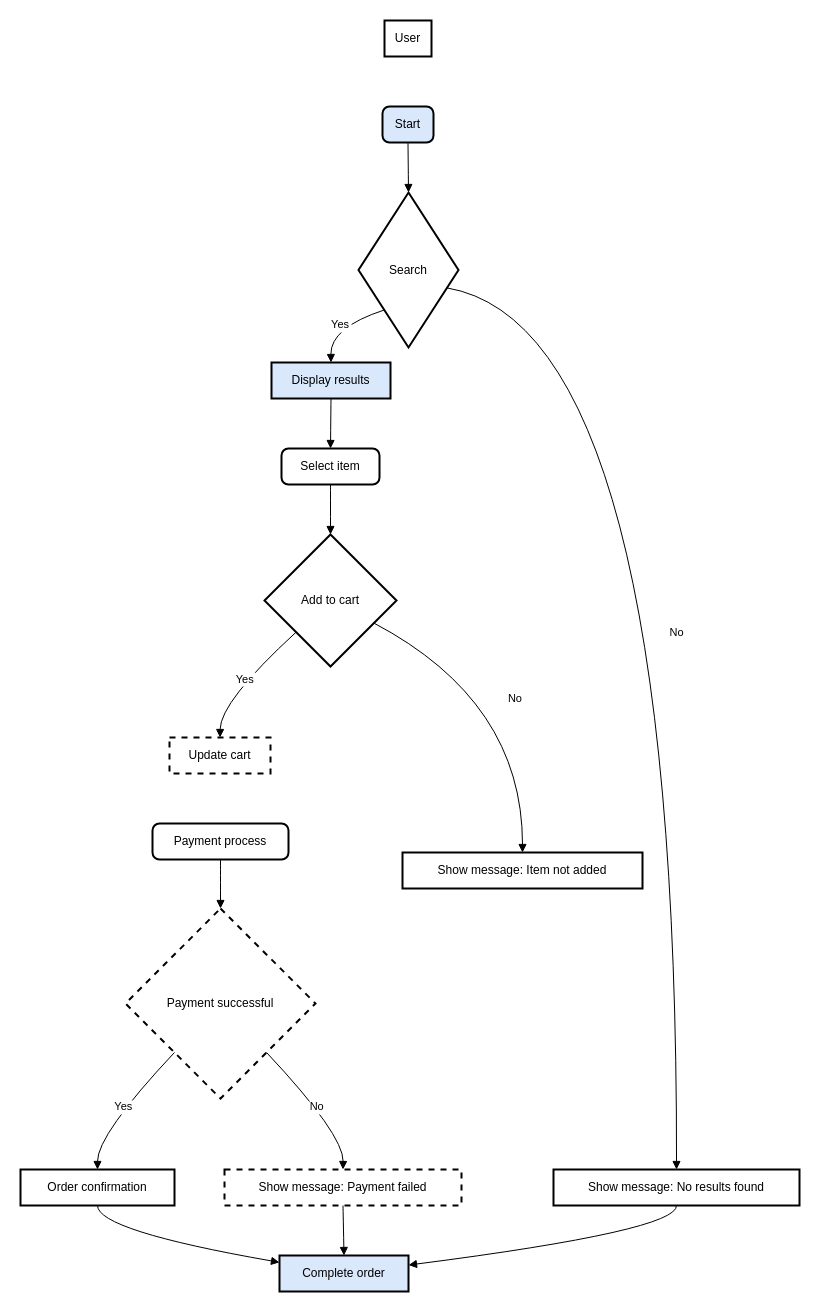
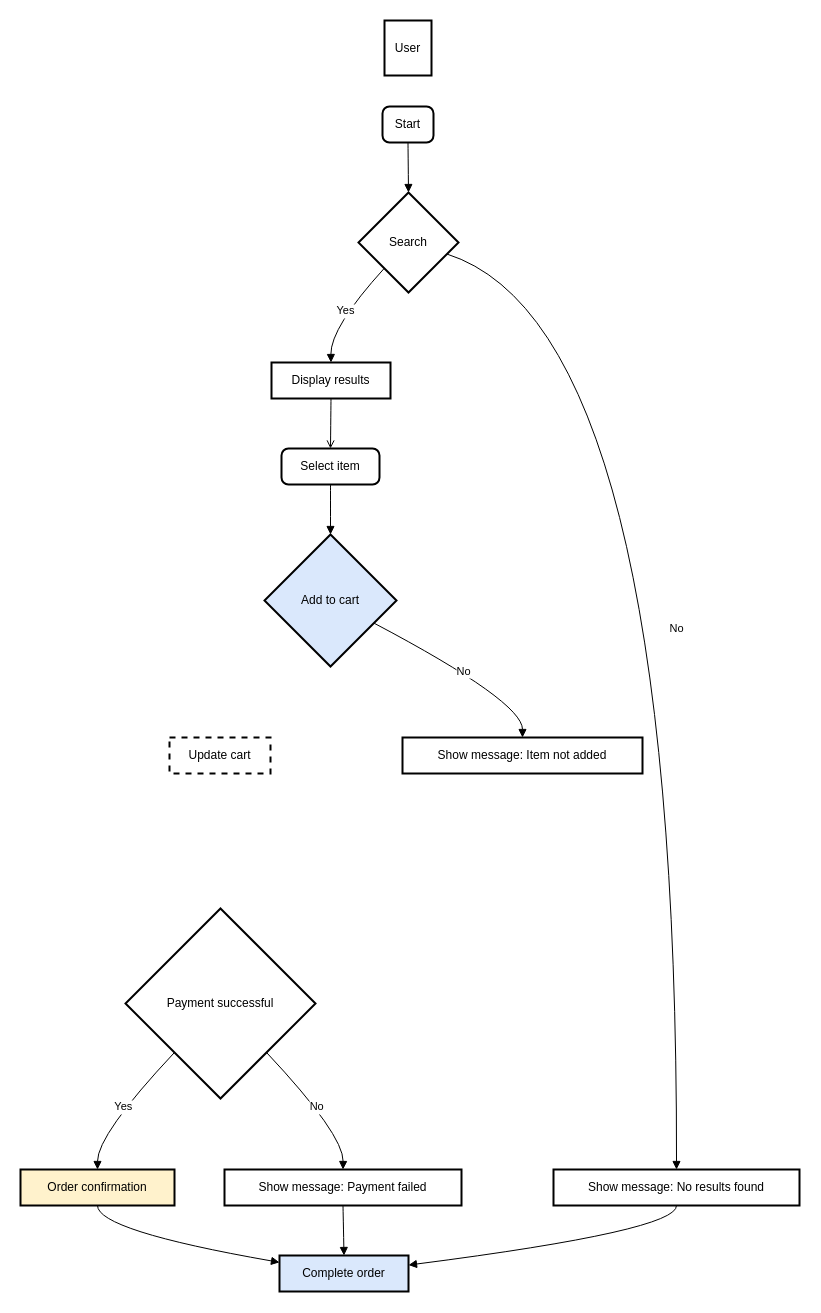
(408, 39) -> (408, 48)
(408, 125) -> (408, 125)
(409, 270) -> (409, 243)
(331, 381) -> (331, 381)
(331, 439) -> (331, 441)
(331, 601) -> (331, 601)
(252, 676) -> none
(221, 842) -> none
(523, 871) -> (523, 756)
(221, 880) -> none
(221, 1004) -> (221, 1004)
(98, 1188) -> (98, 1188)
(343, 1188) -> (343, 1188)
